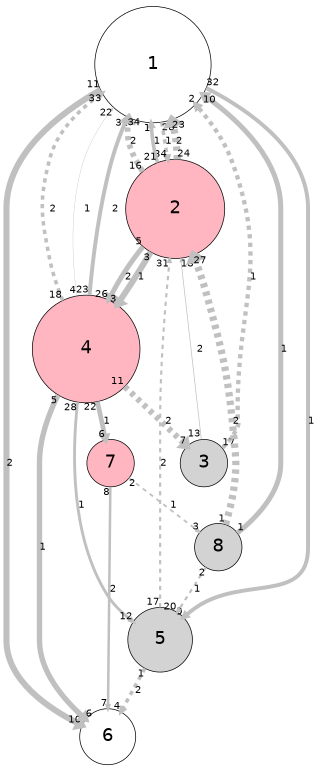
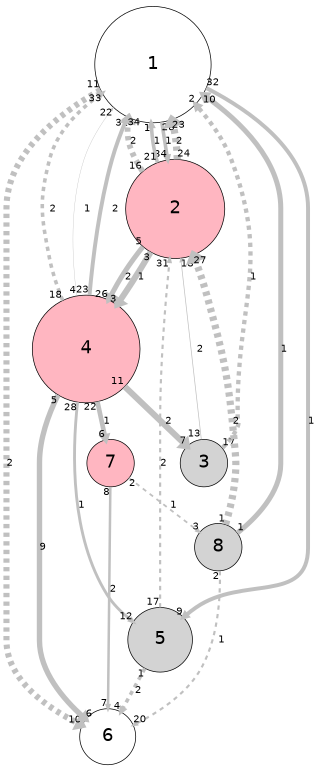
(164, 139) -> (164, 139)
(6, 403) -> (6, 403)
(154, 415) -> (154, 415)
(43, 547) -> (43, 547)
(192, 588) -> (204, 662)
